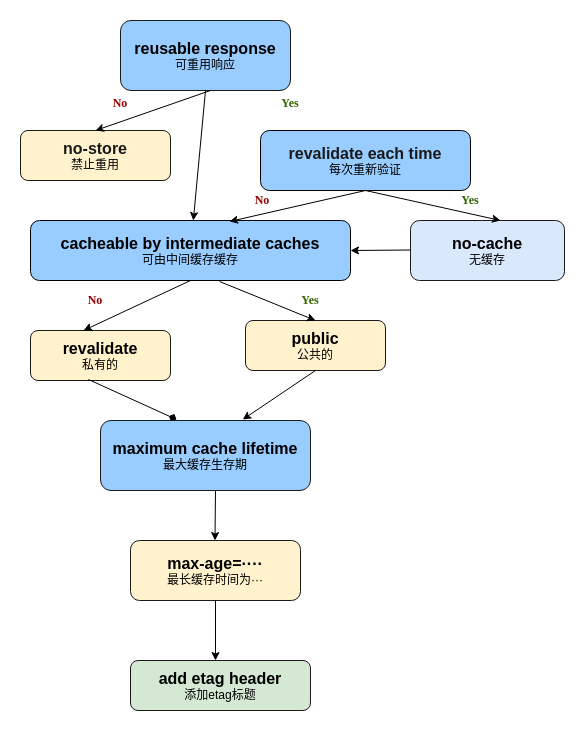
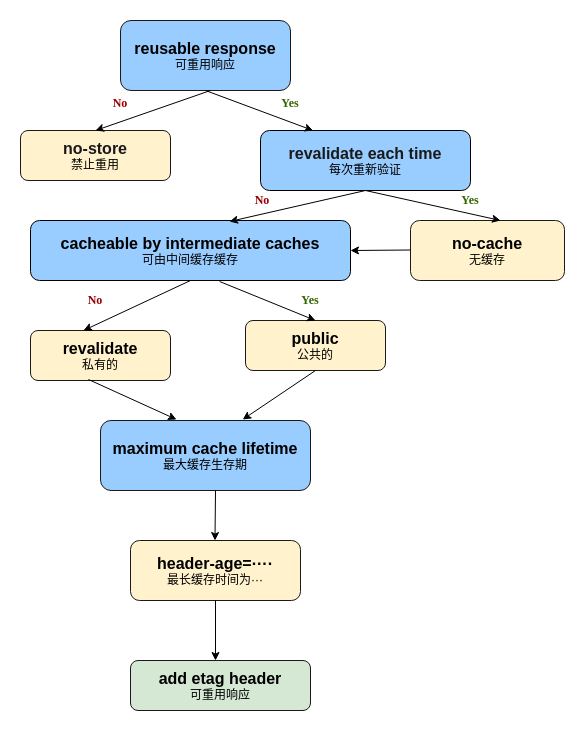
(200, 152) -> (256, 109)
(488, 251) -> (488, 251)
(169, 416) -> (169, 416)
(216, 571) -> (216, 571)
(221, 686) -> (221, 686)
